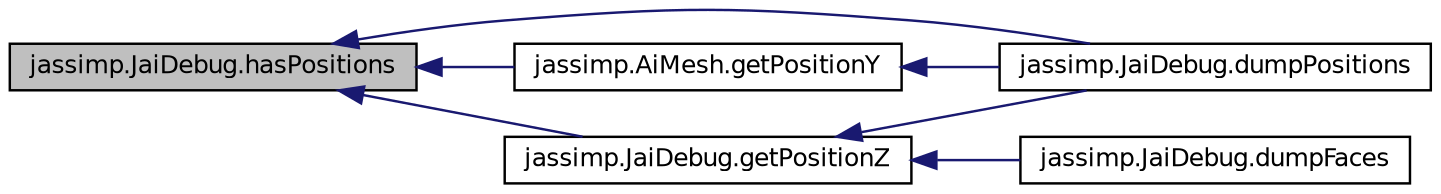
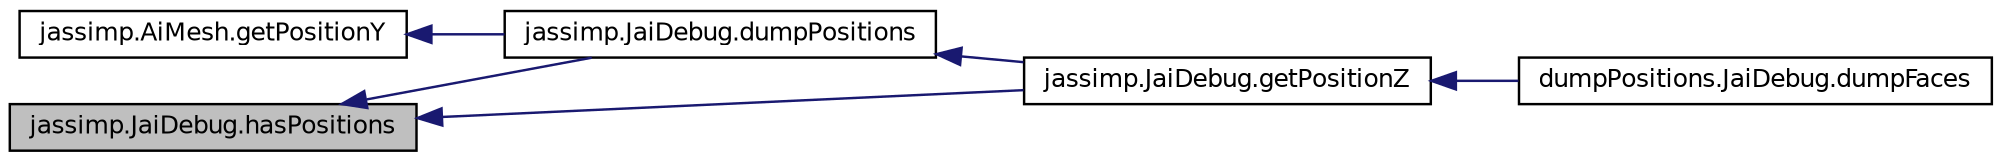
(478, 67) -> none
(974, 111) -> (992, 59)
(1215, 160) -> (1755, 81)
